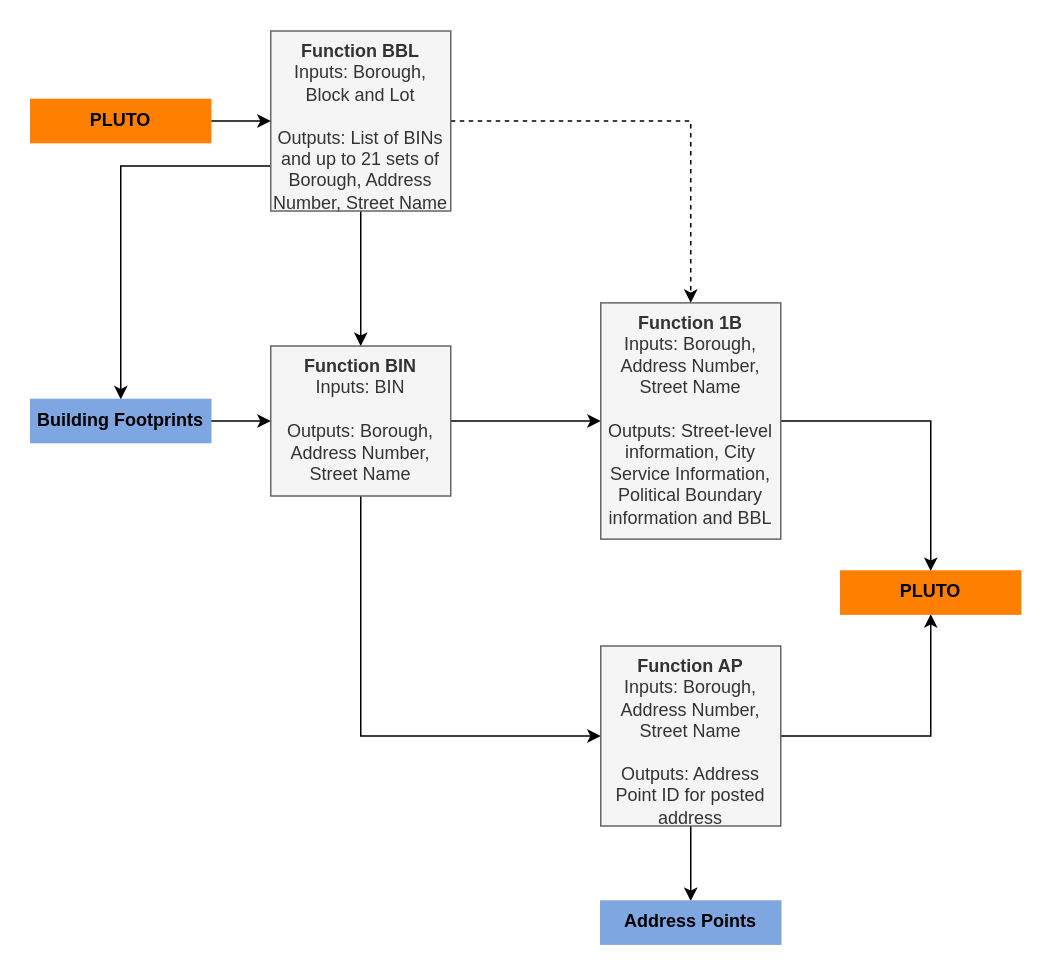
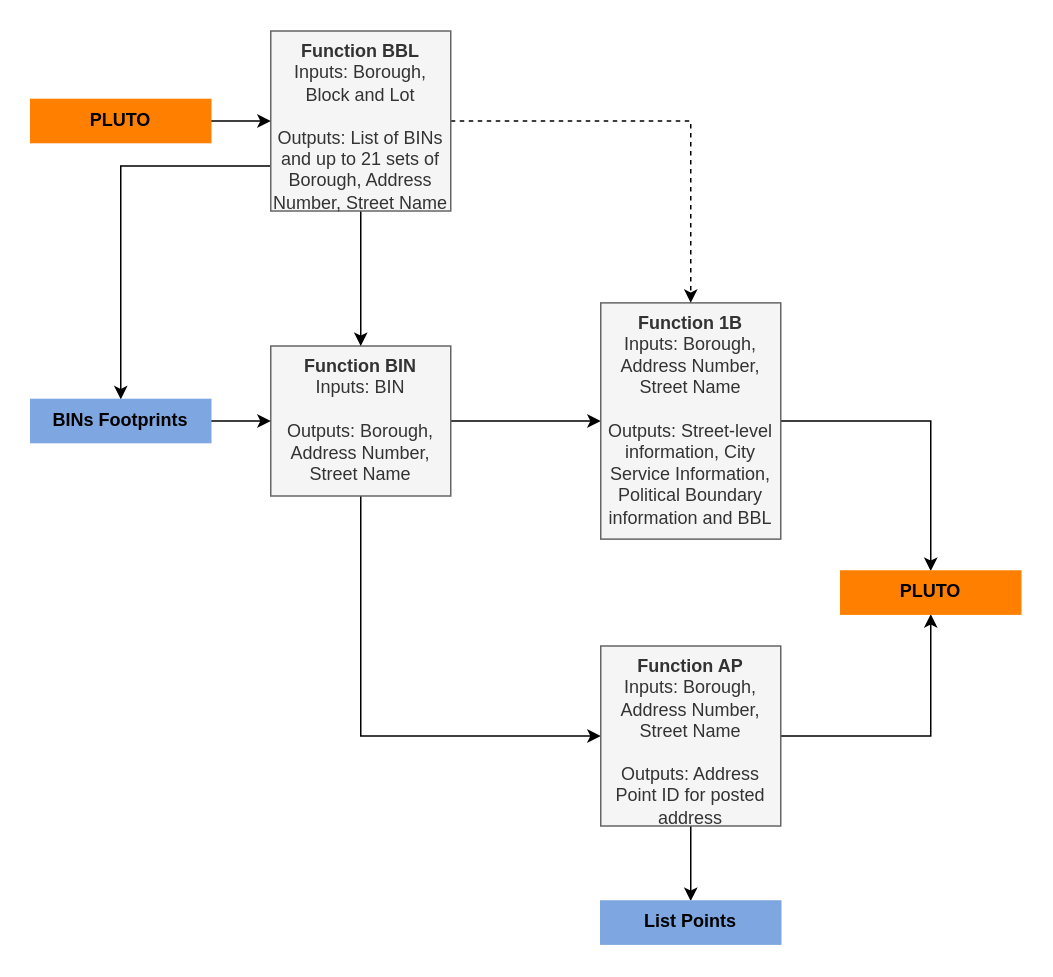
(121, 421) -> (121, 421)
(691, 922) -> (691, 922)
